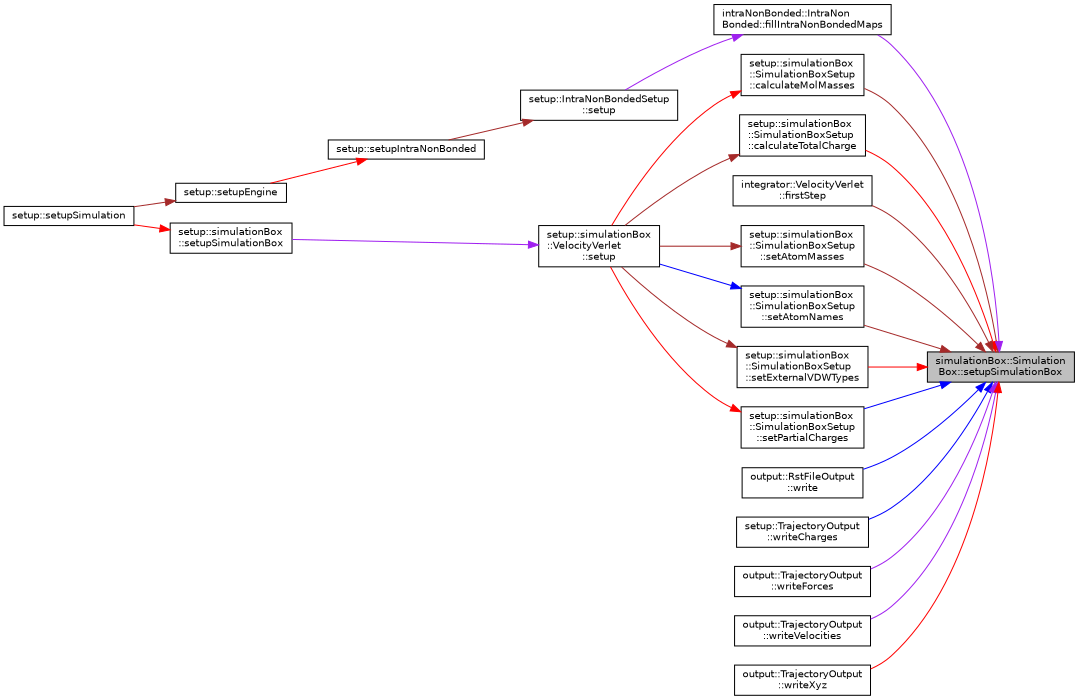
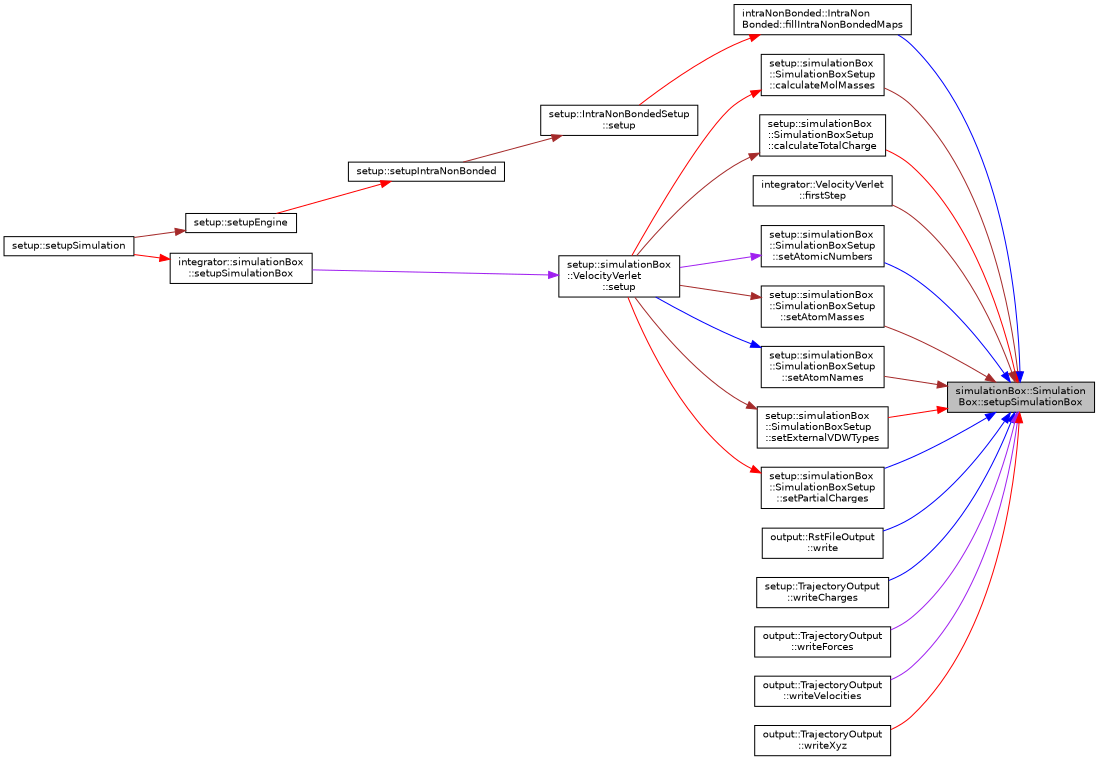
(678, 61) -> (693, 68)
(968, 175) -> (992, 190)
(231, 238) -> (241, 268)
none -> (823, 246)
